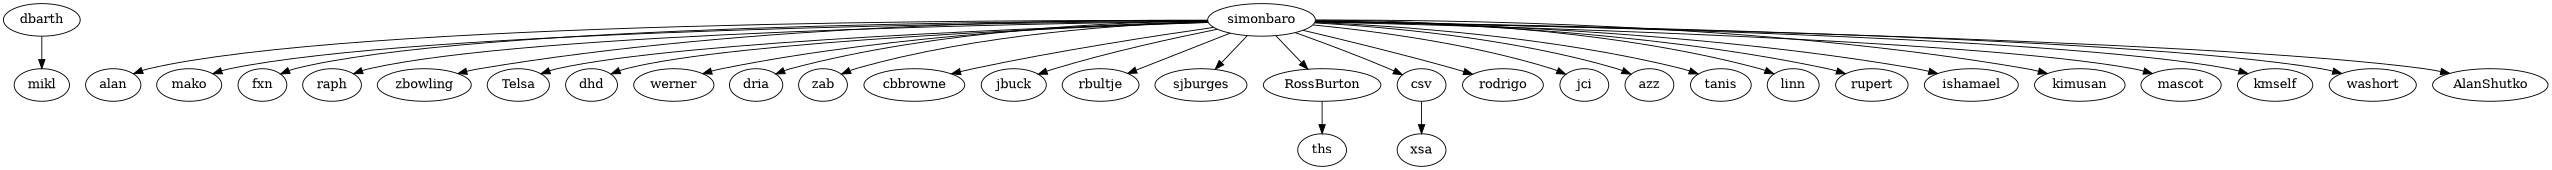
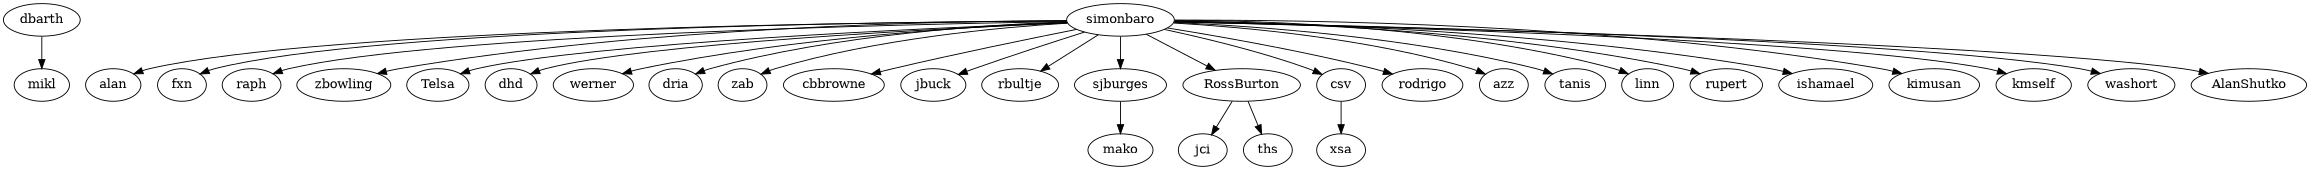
(714, 31) -> (1120, 113)
(1436, 42) -> (1224, 114)
(2181, 85) -> none
